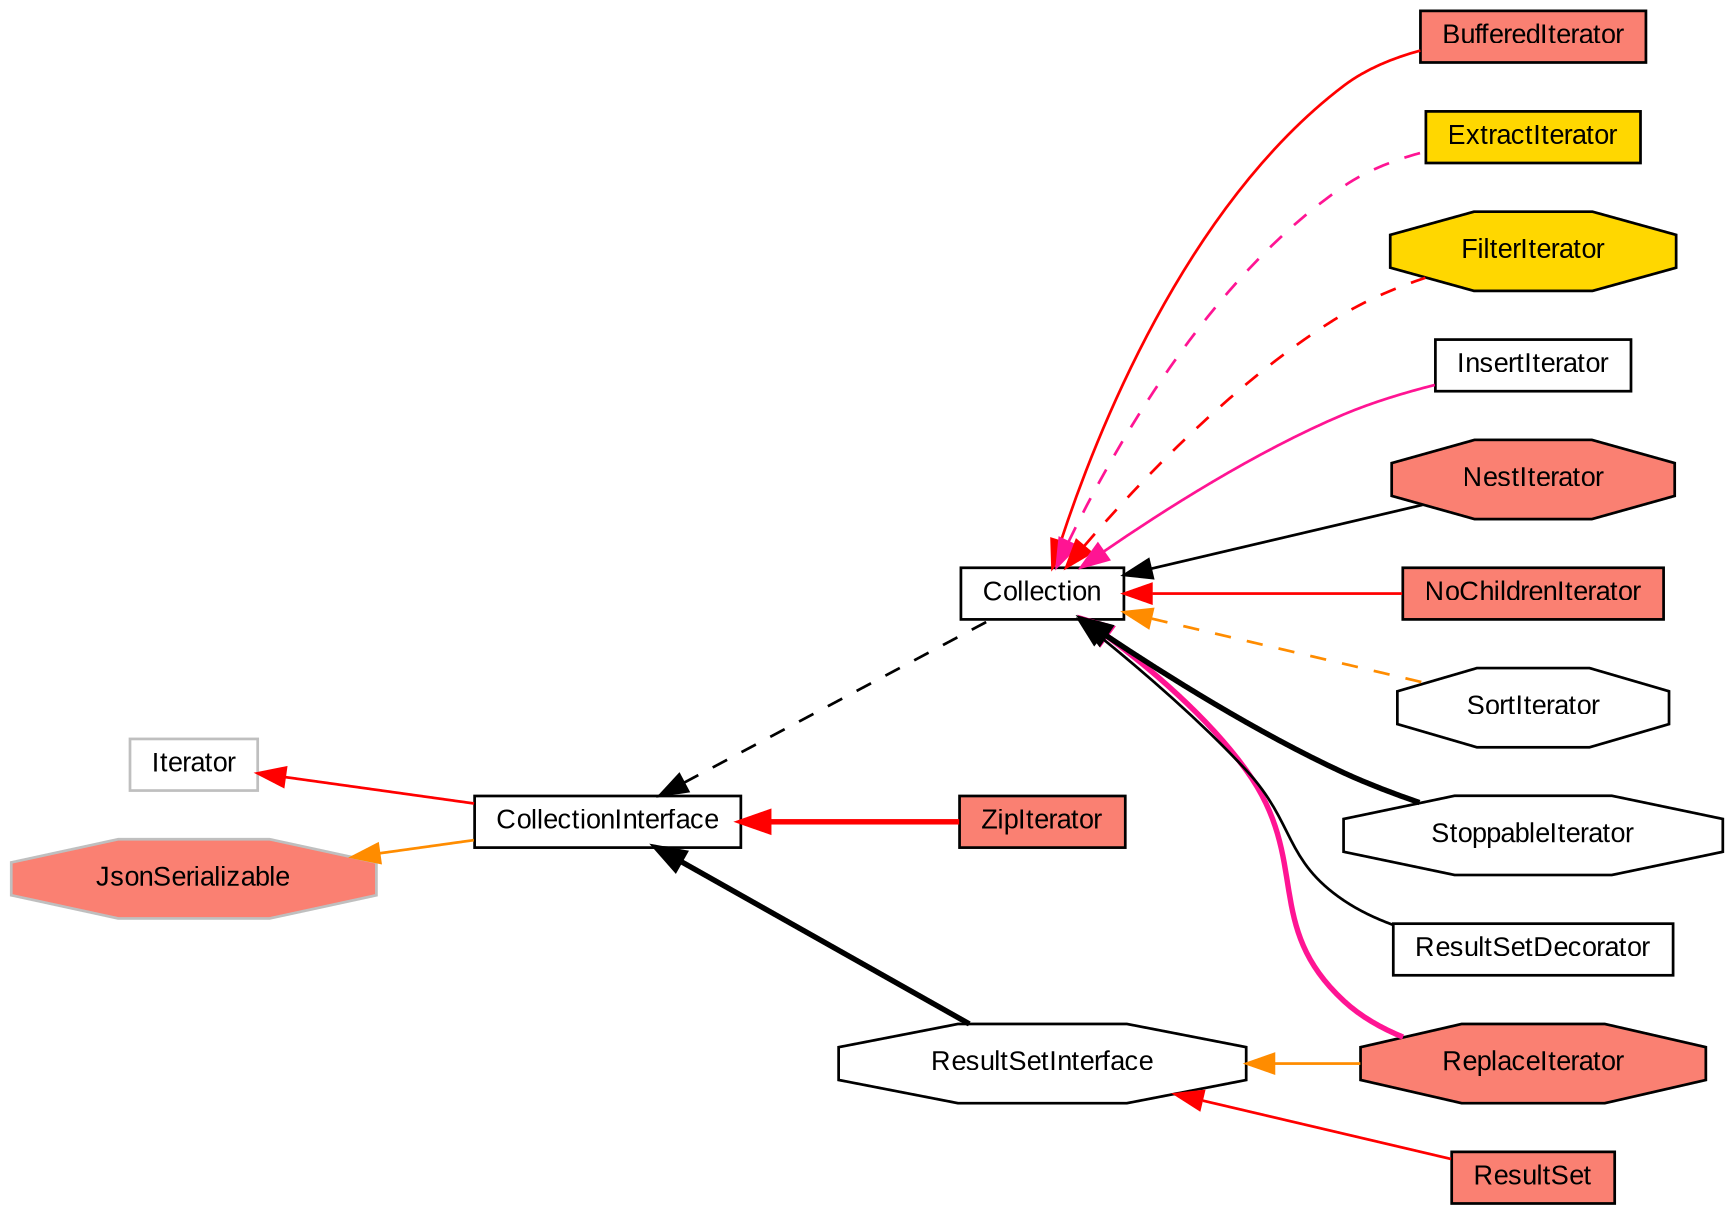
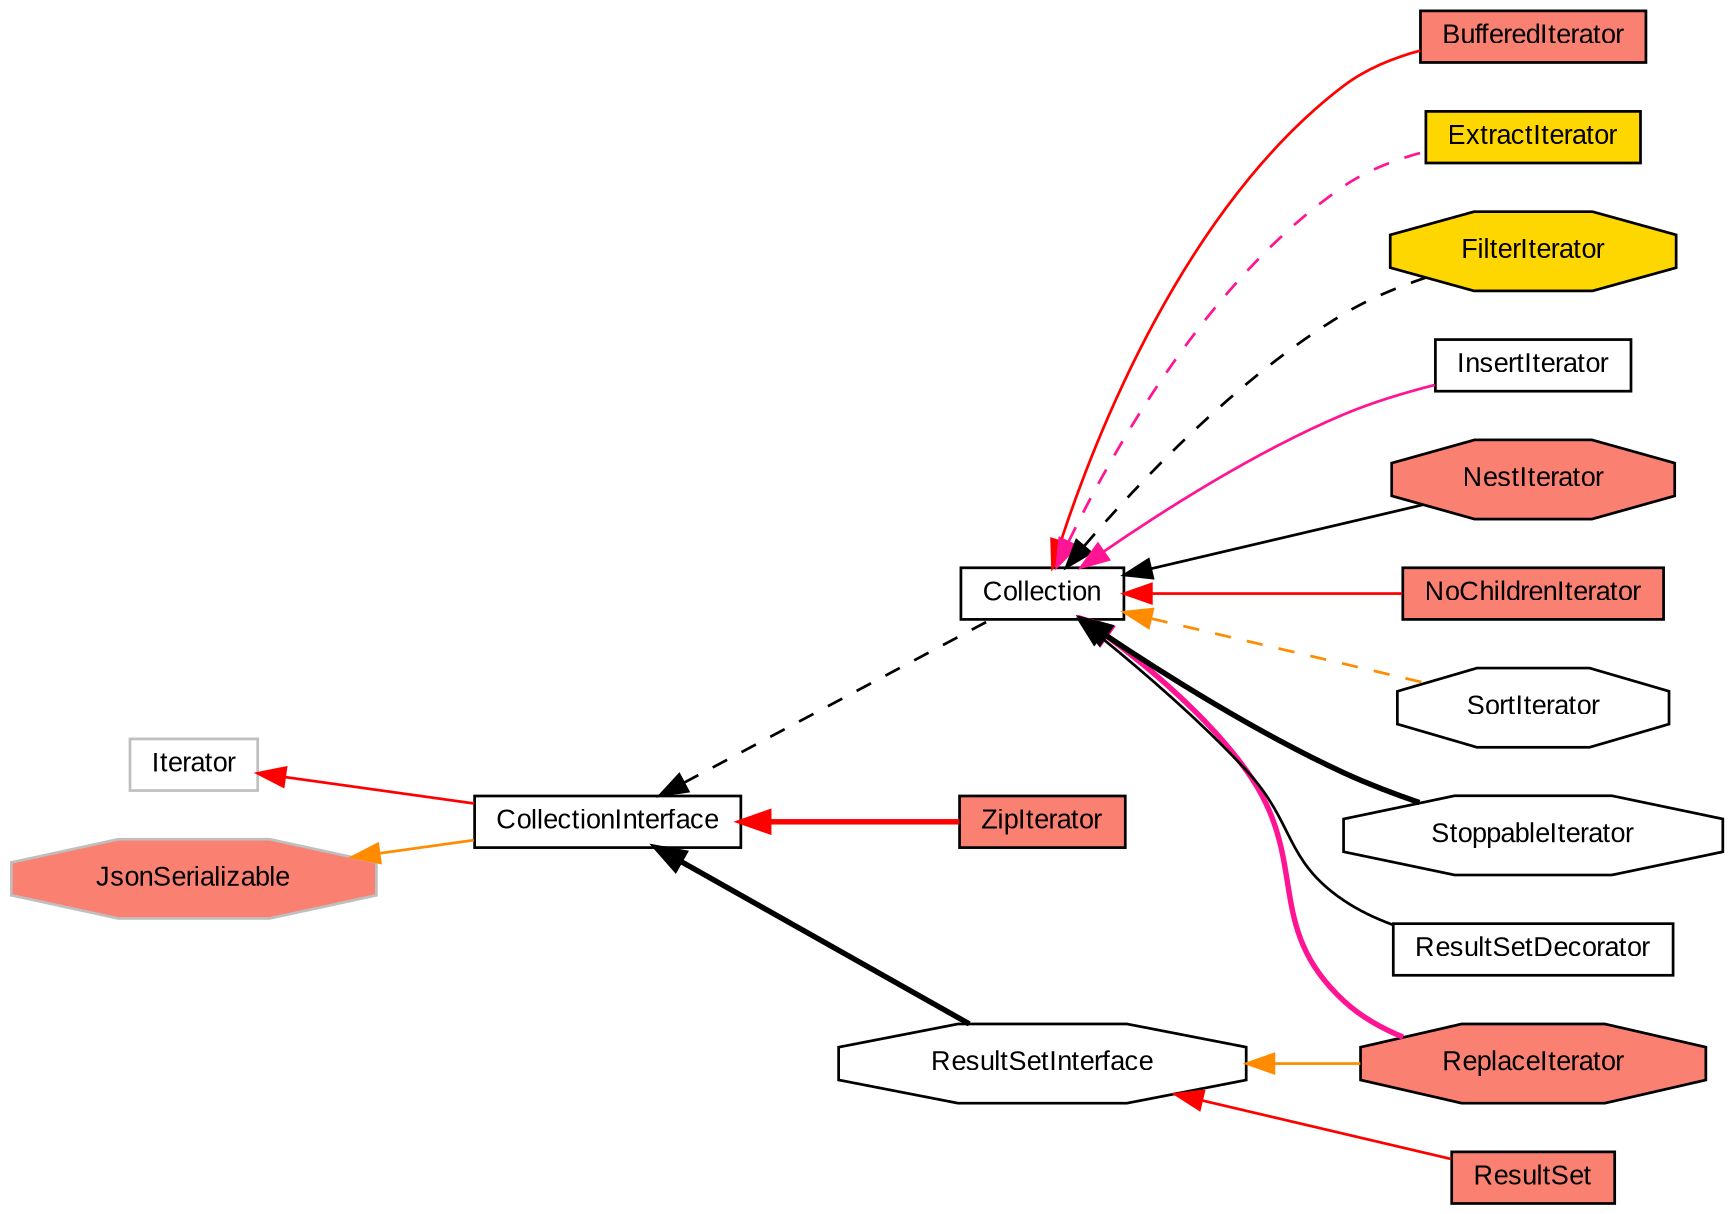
(1239, 391) -> (1239, 391)
